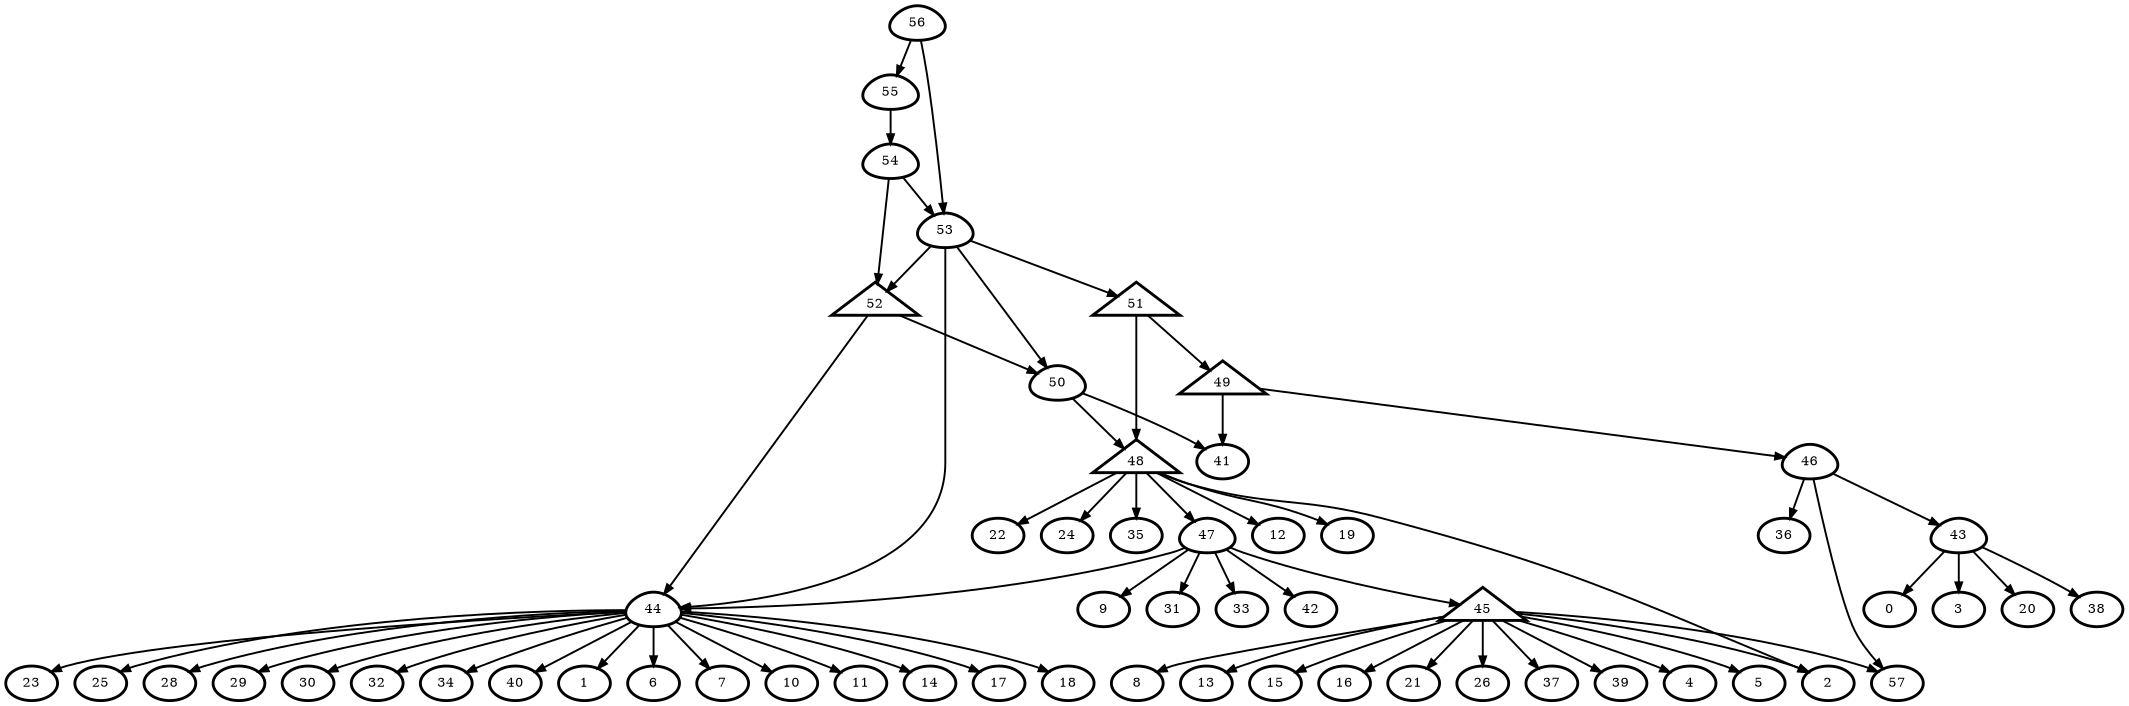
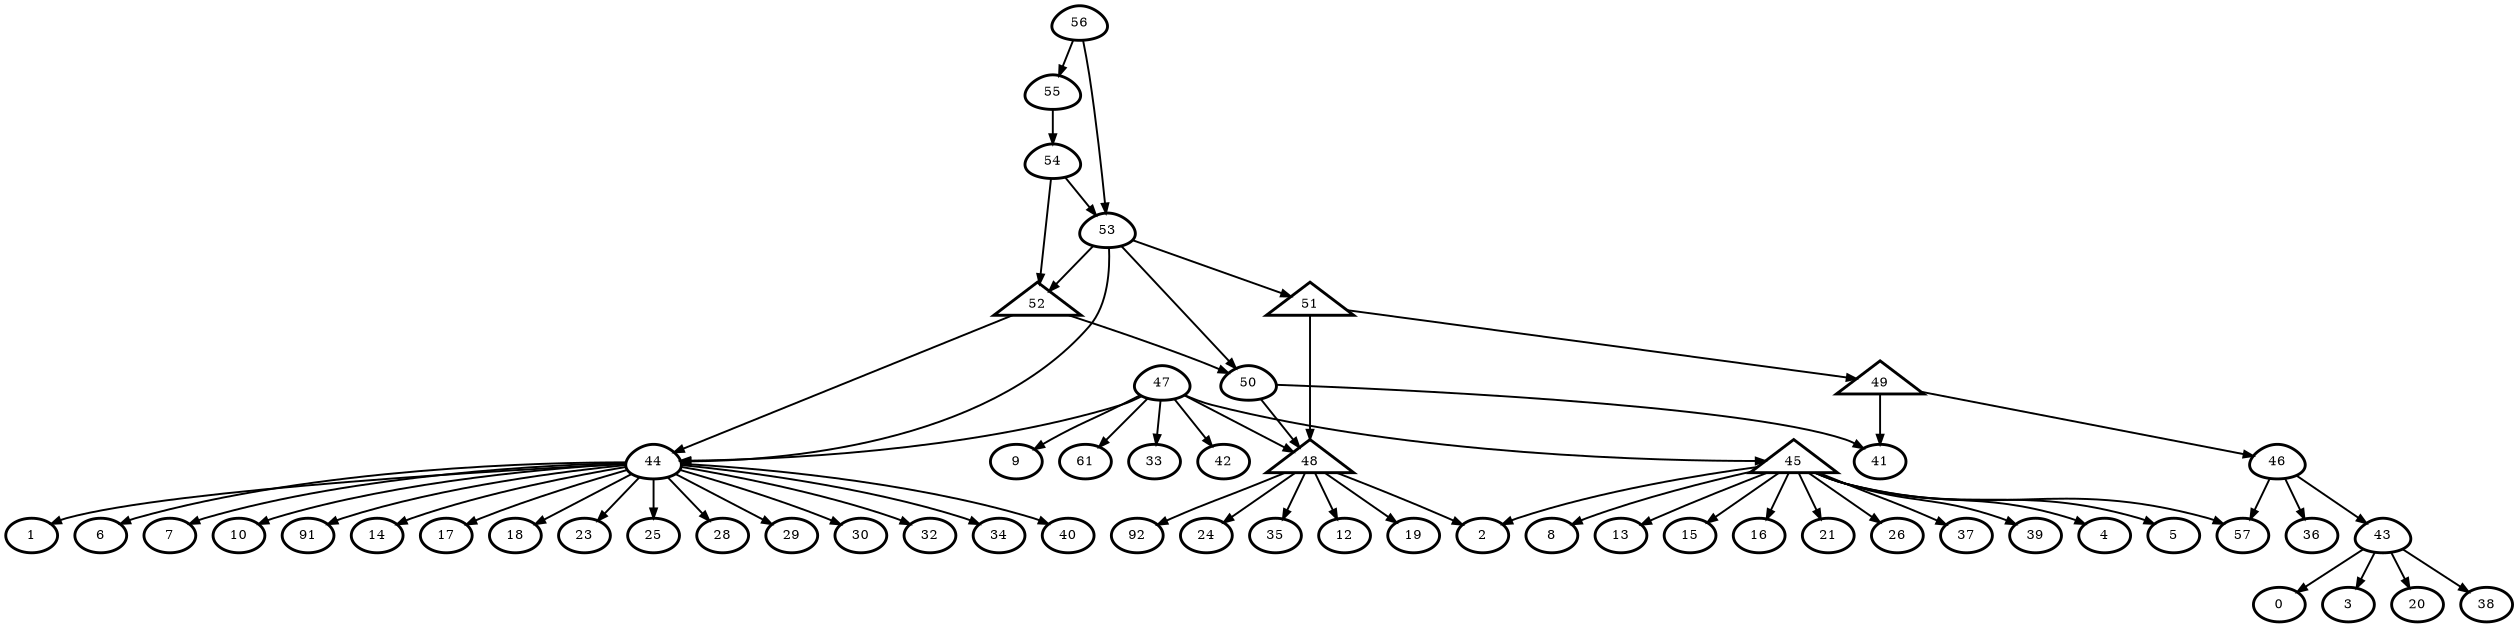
(1167, 494) -> (1235, 421)
(998, 536) -> (1137, 536)
(1173, 609) -> (1085, 462)
(861, 683) -> (308, 536)
